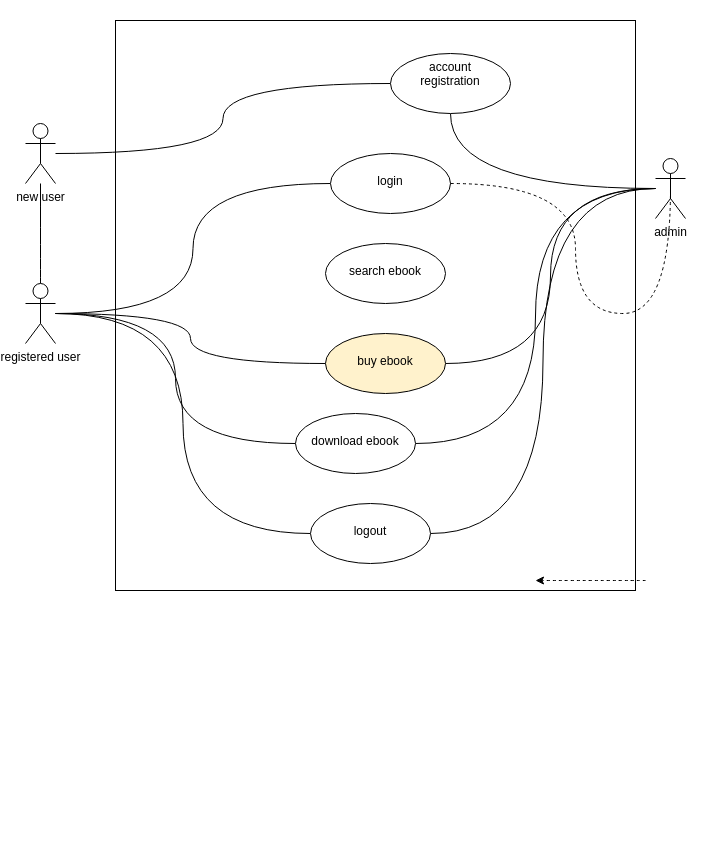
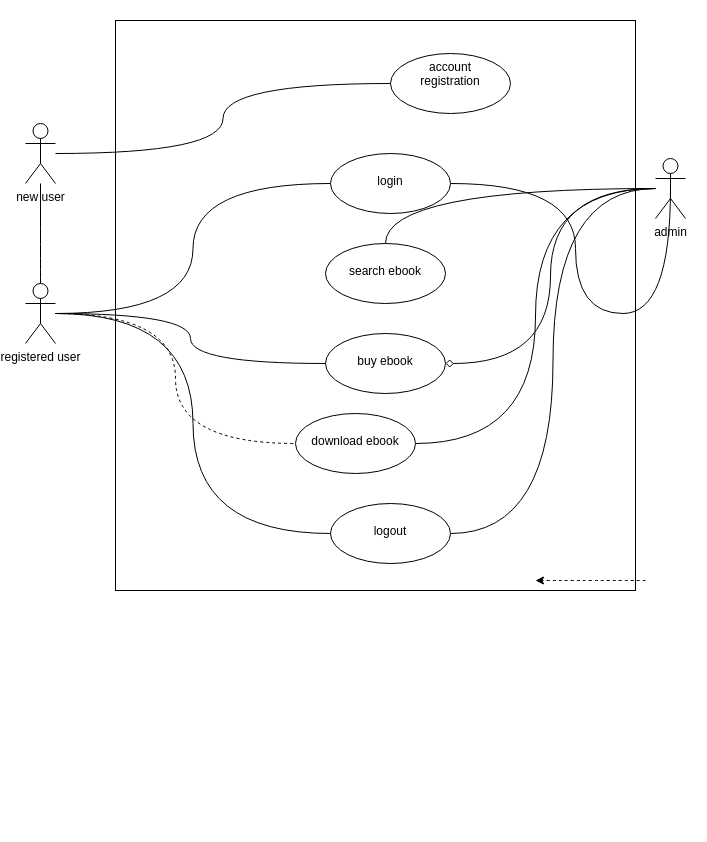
(523, 176) -> (498, 196)
(606, 311) -> (606, 311)
(504, 353) -> (506, 354)
(386, 364) -> (386, 364)
(234, 438) -> (234, 438)
(371, 534) -> (391, 534)
